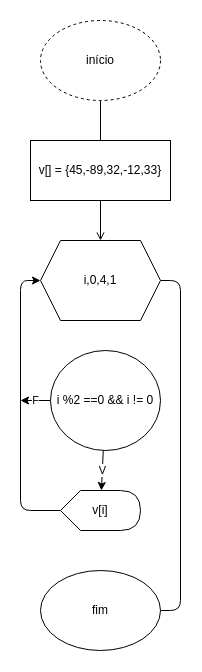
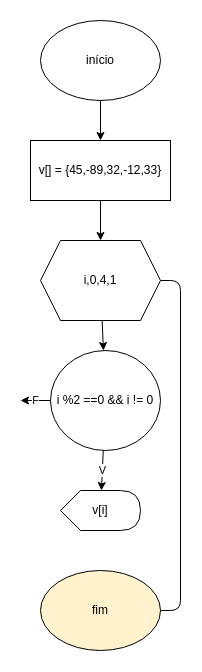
(101, 61) -> (101, 61)
(101, 135) -> (101, 132)
(101, 234) -> (101, 232)
none -> (103, 332)
(21, 408) -> none
(101, 611) -> (101, 611)
